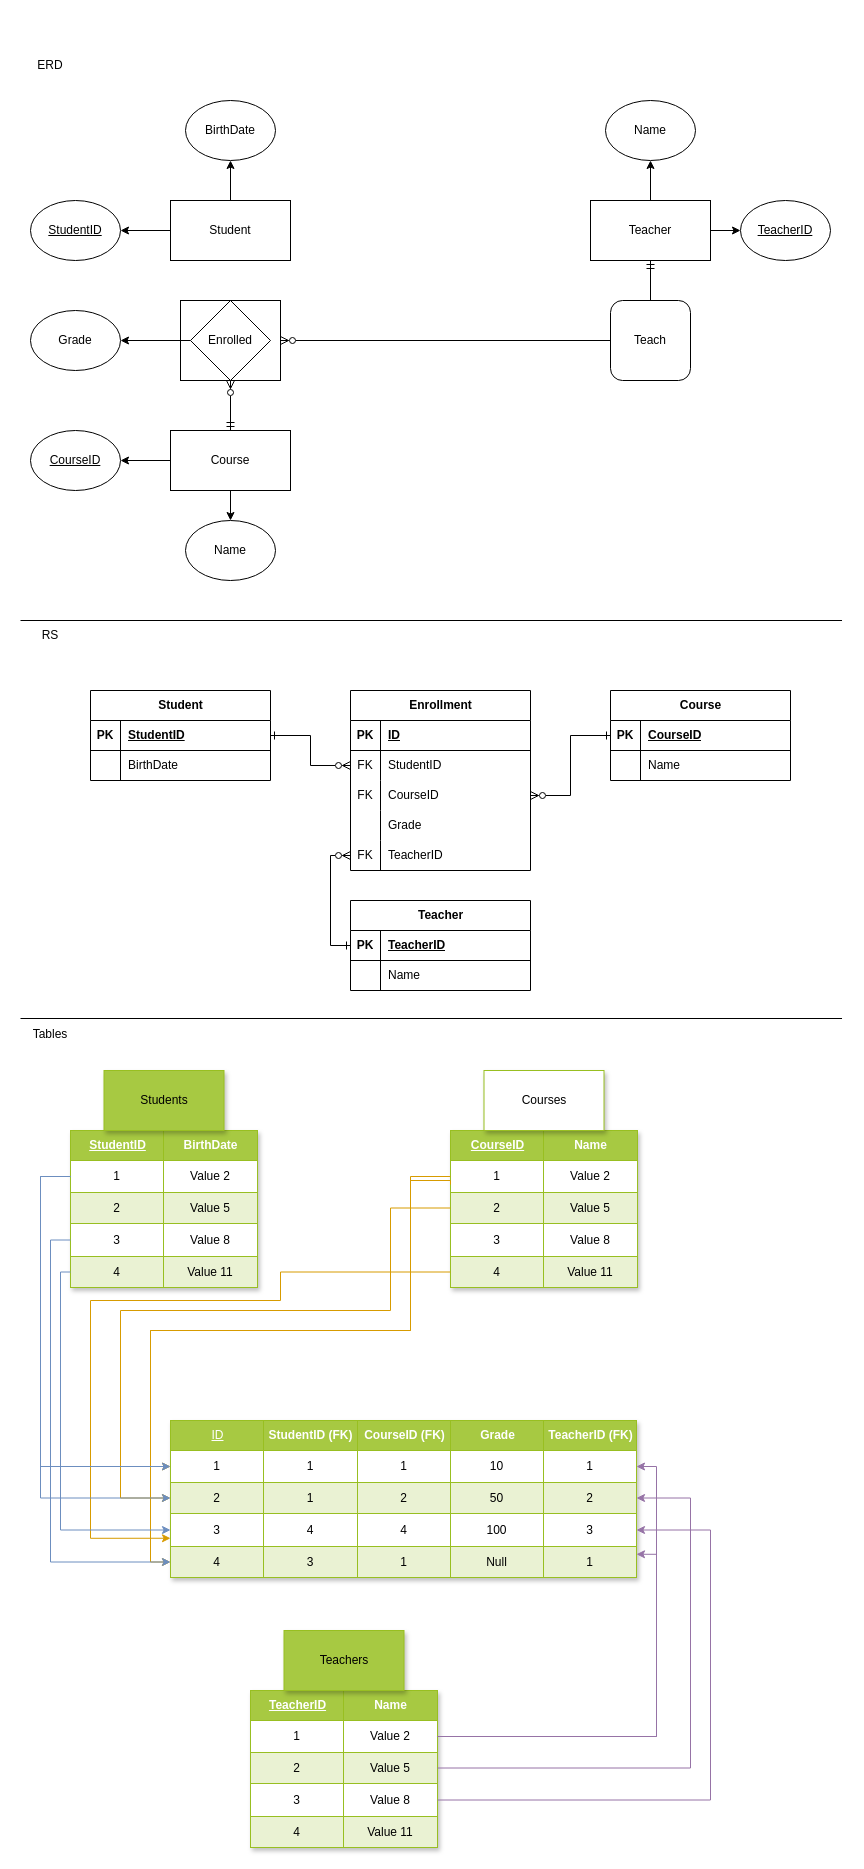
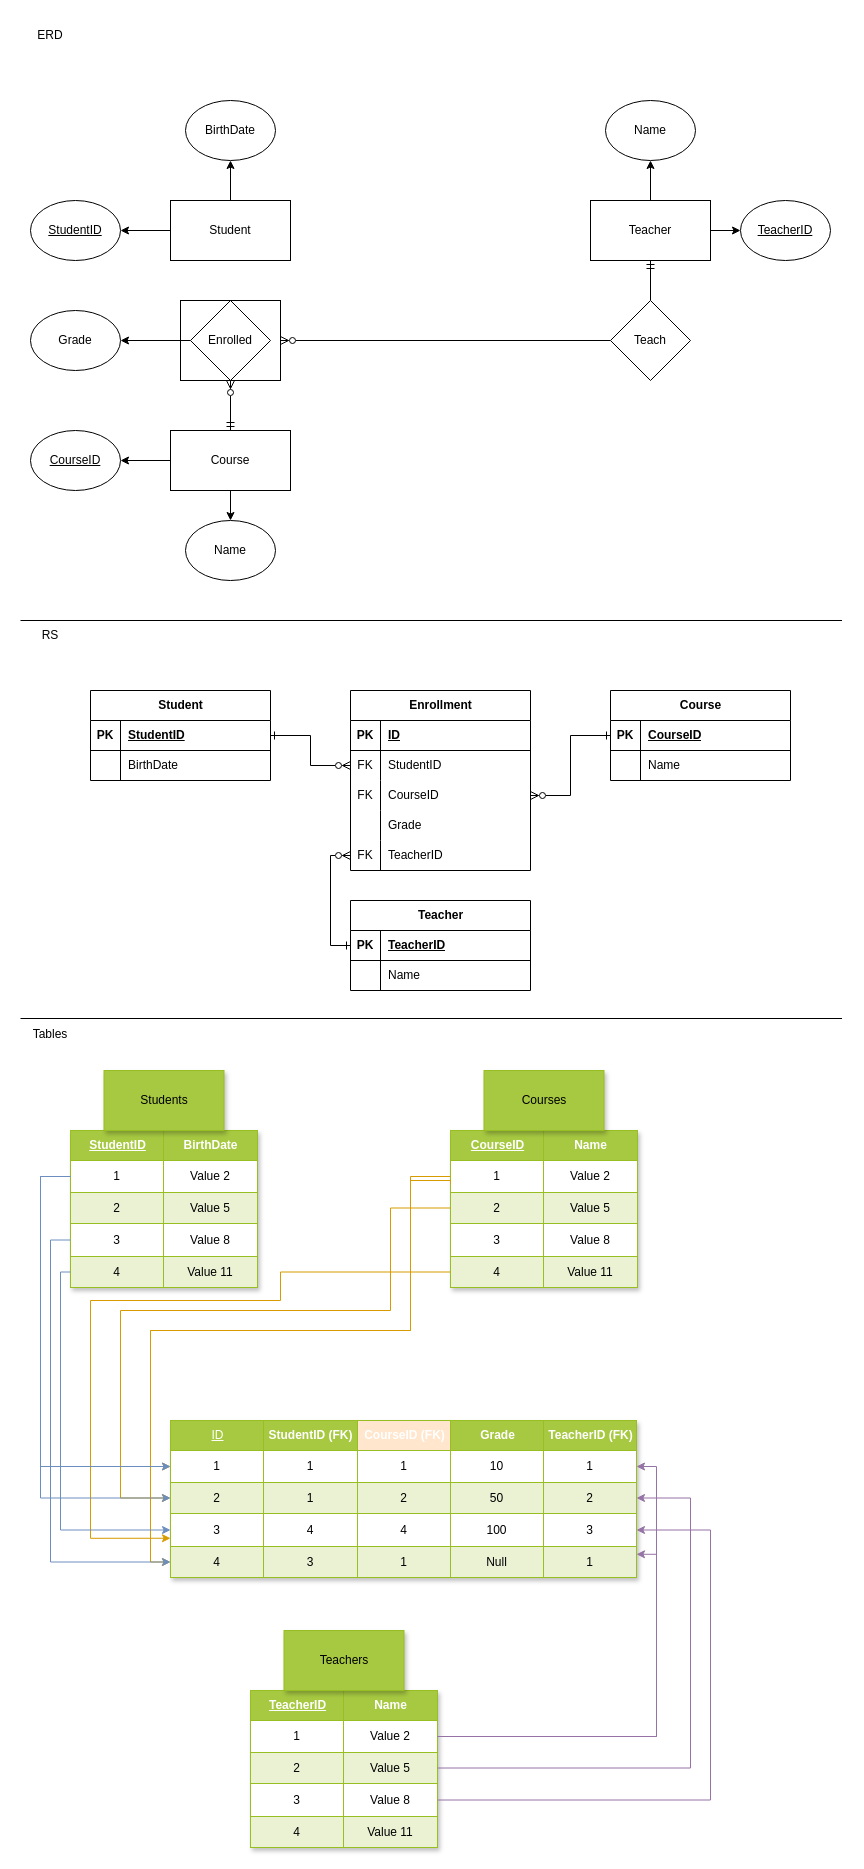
(51, 66) -> (51, 36)
(651, 341) -> (651, 341)
(544, 1101) -> (544, 1101)
(404, 1436) -> (404, 1436)
